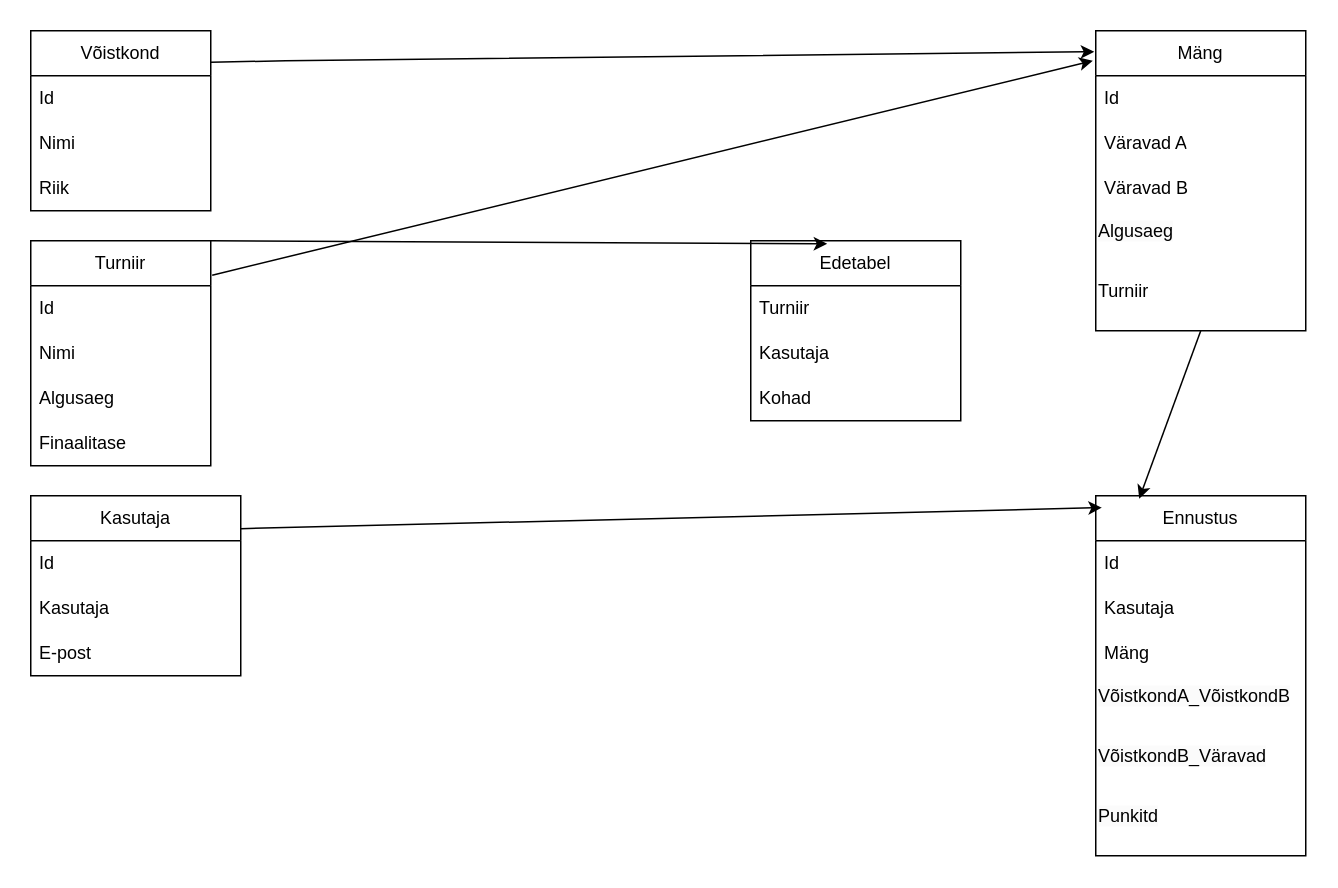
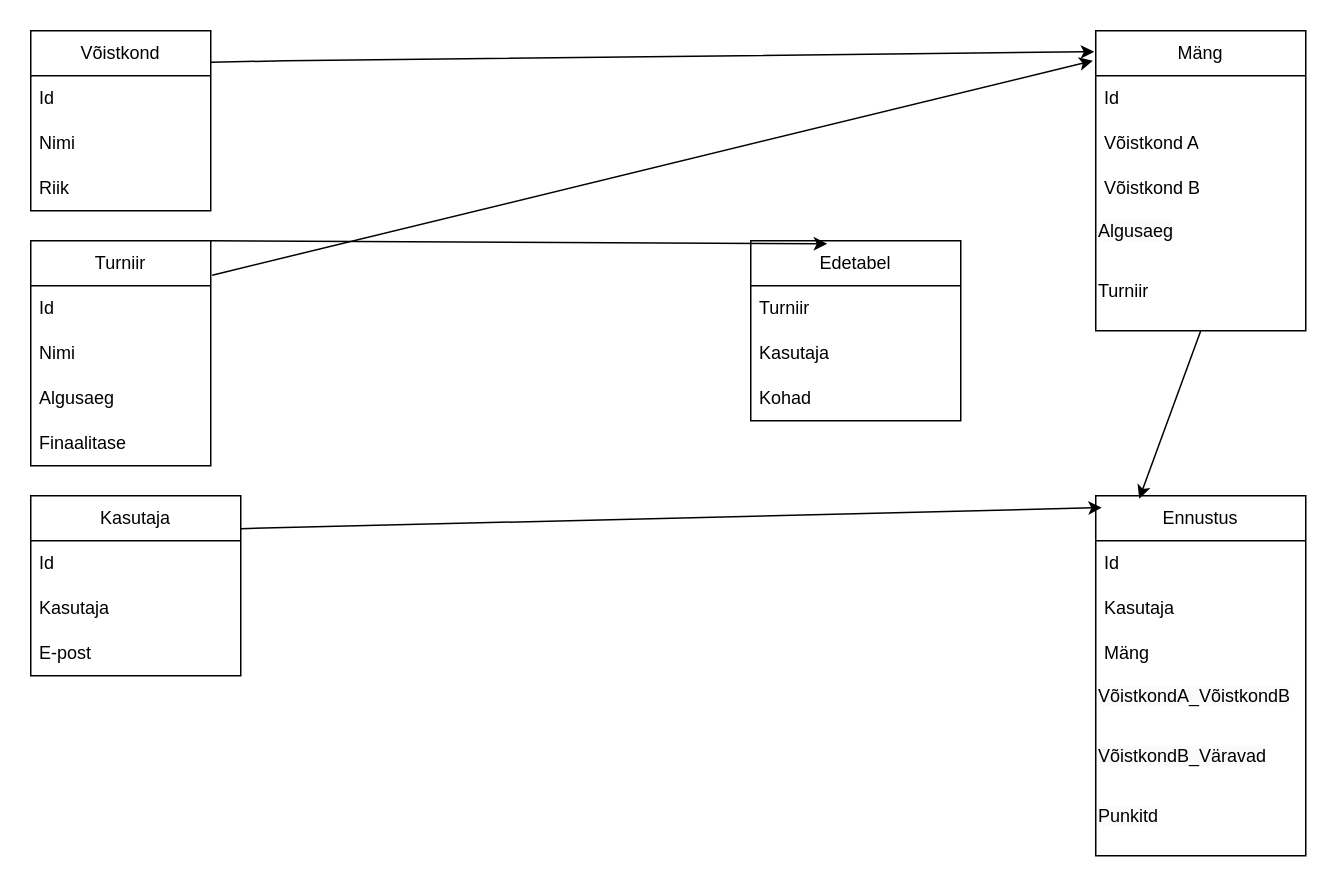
(1148, 143) -> (1156, 143)
(1148, 188) -> (1156, 188)
